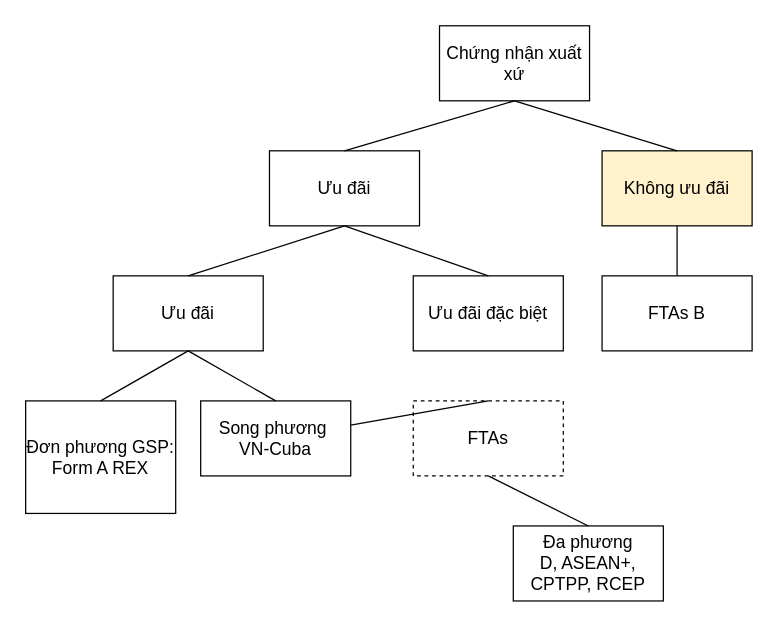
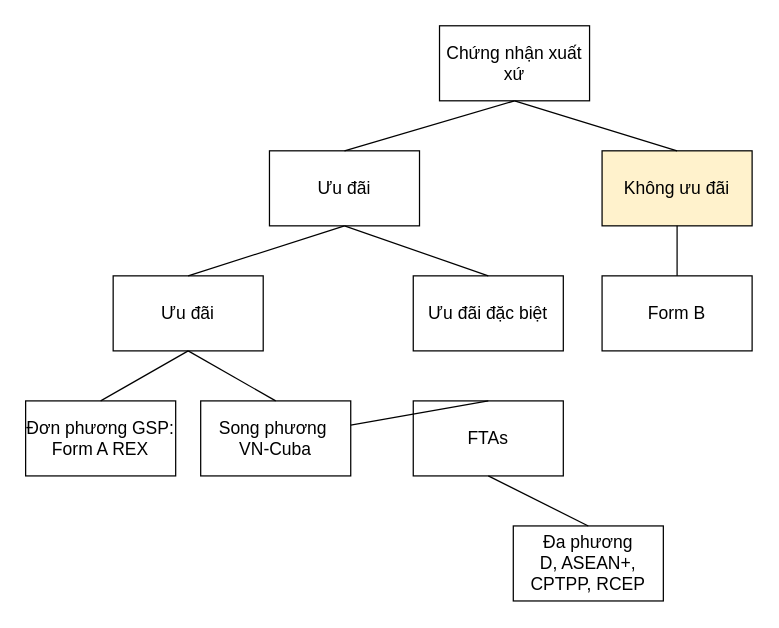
(677, 313) -> (677, 313)
(488, 438) -> (488, 438)
(101, 457) -> (101, 438)
